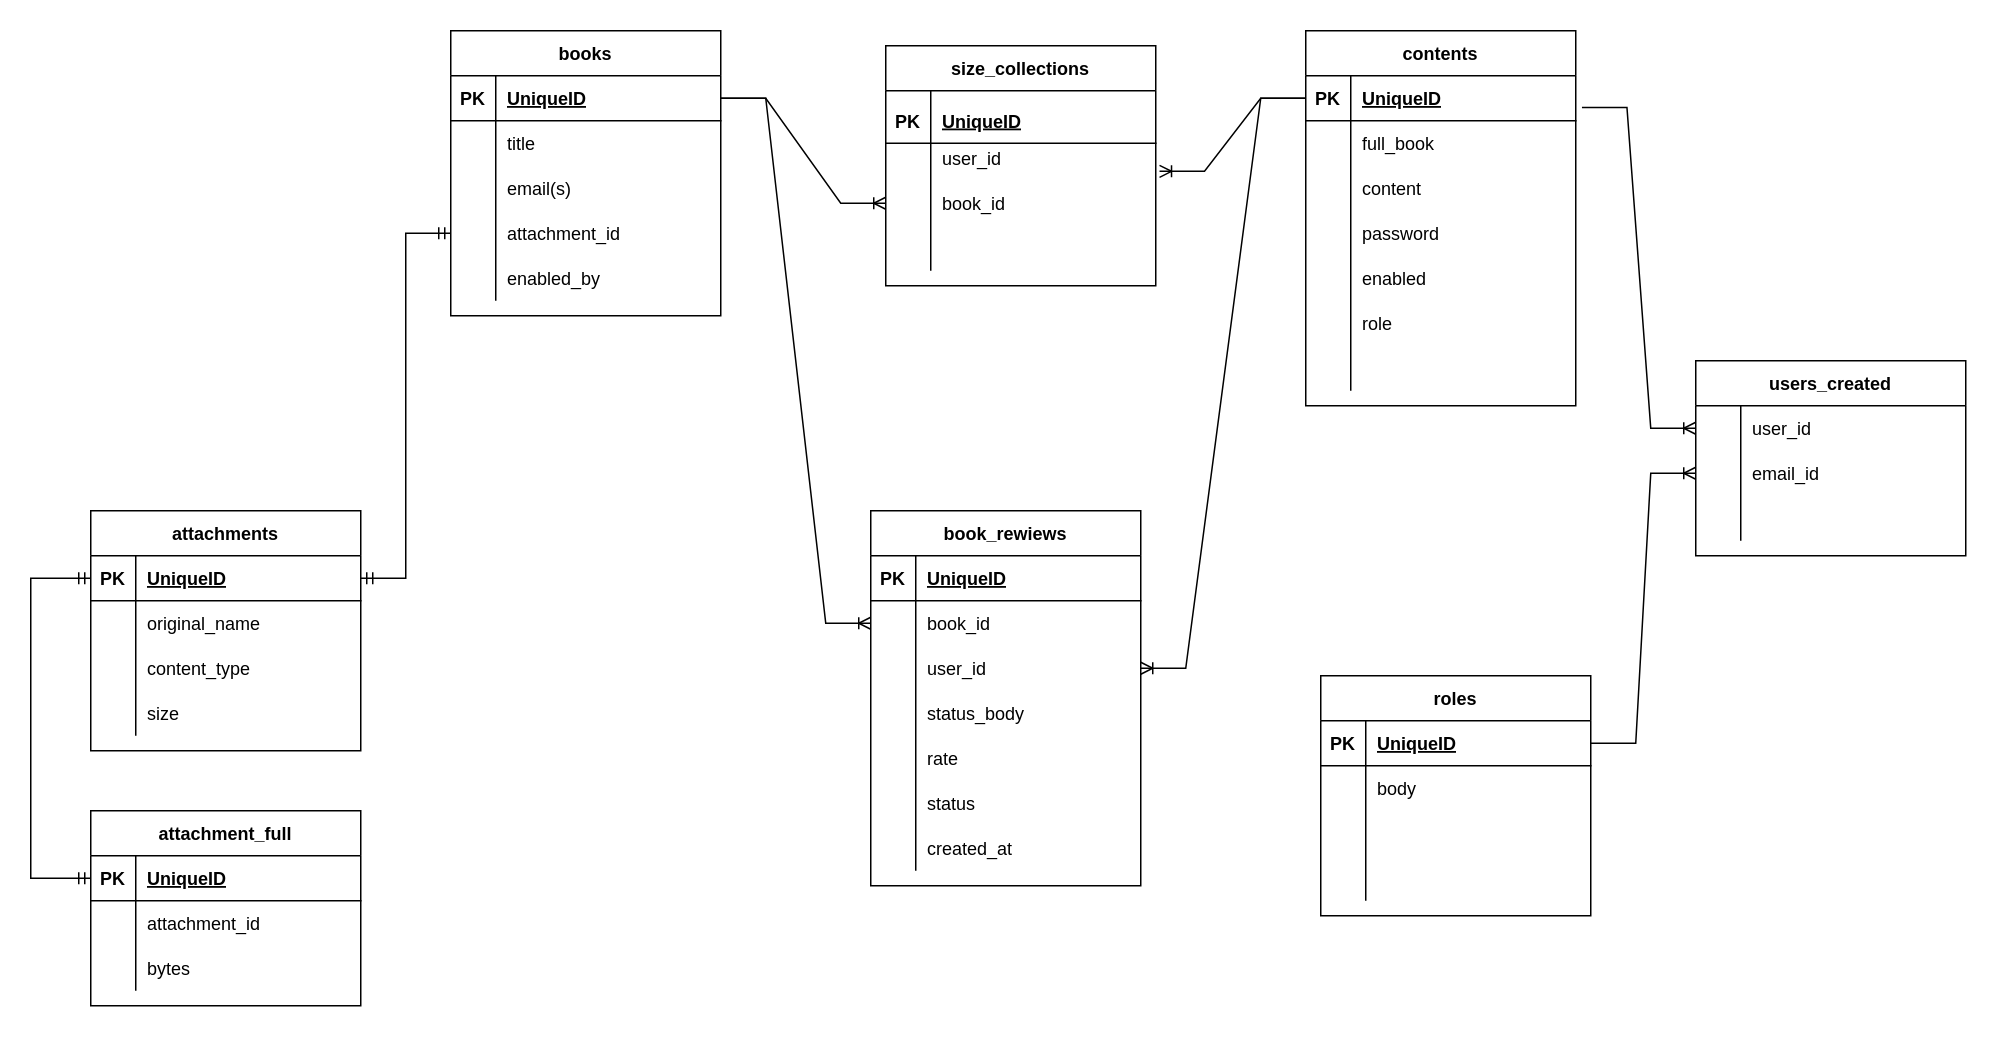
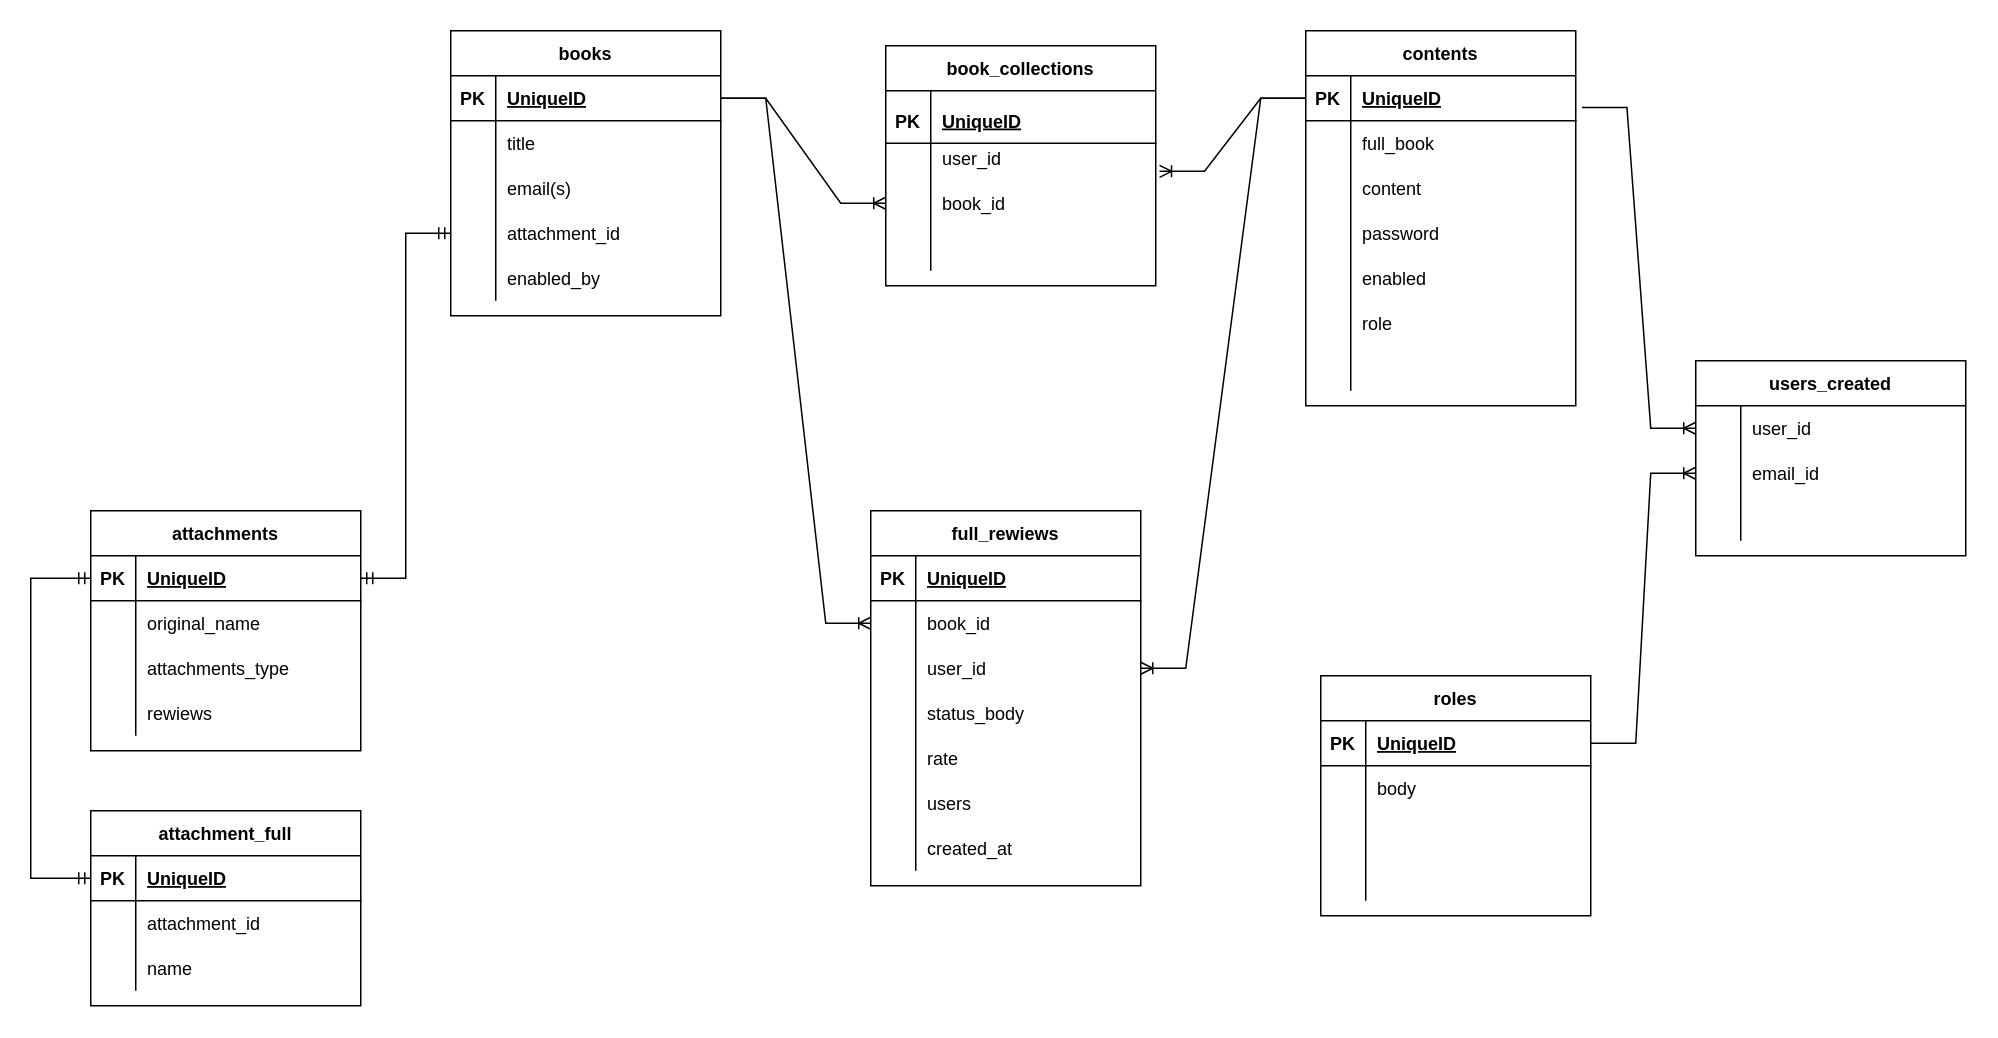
(1020, 69) -> (1020, 69)
(1005, 534) -> (1005, 534)
(207, 669) -> (228, 669)
(165, 714) -> (180, 714)
(957, 804) -> (952, 804)
(172, 969) -> (167, 969)
